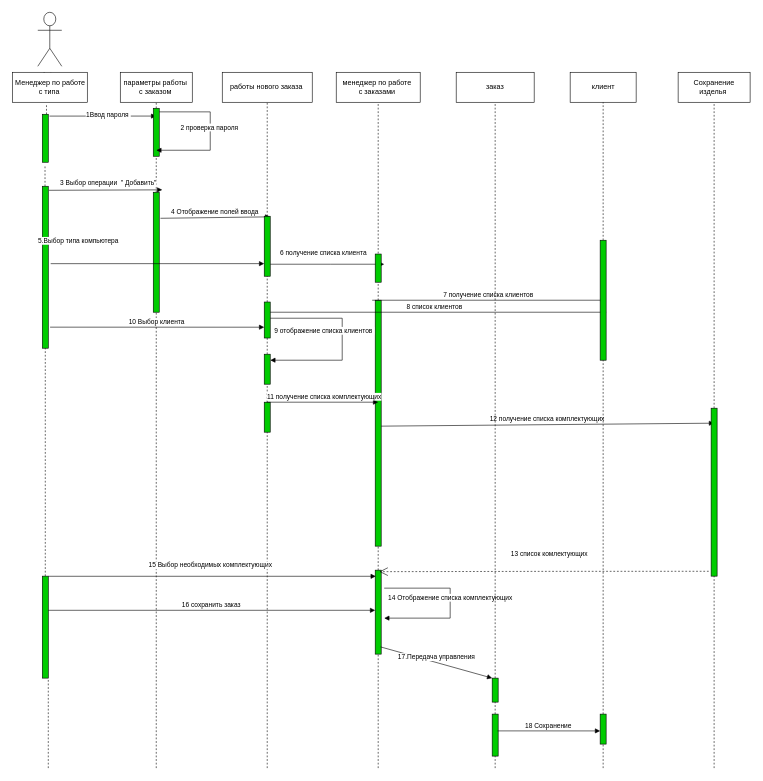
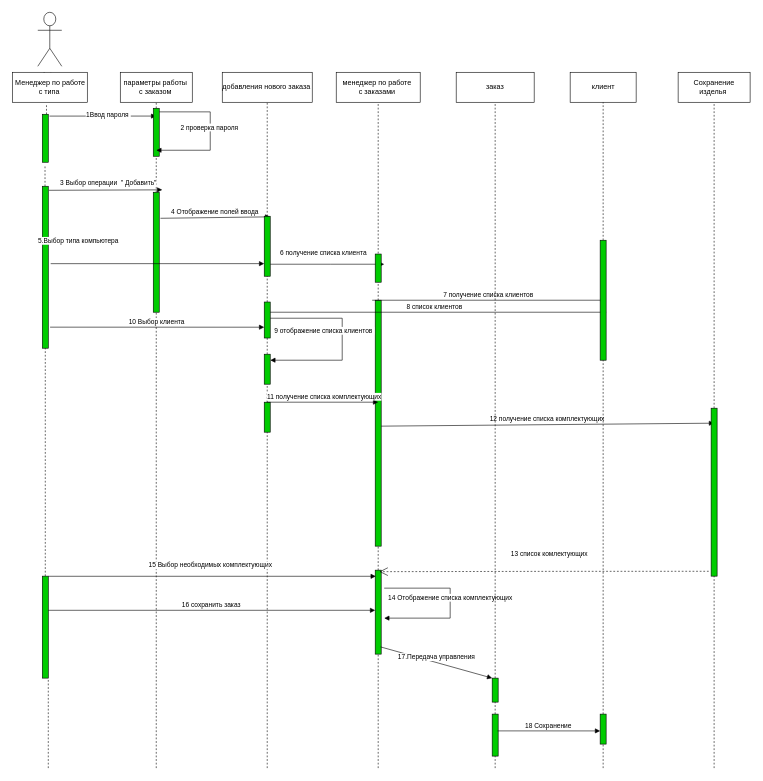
(268, 87) -> (268, 87)
